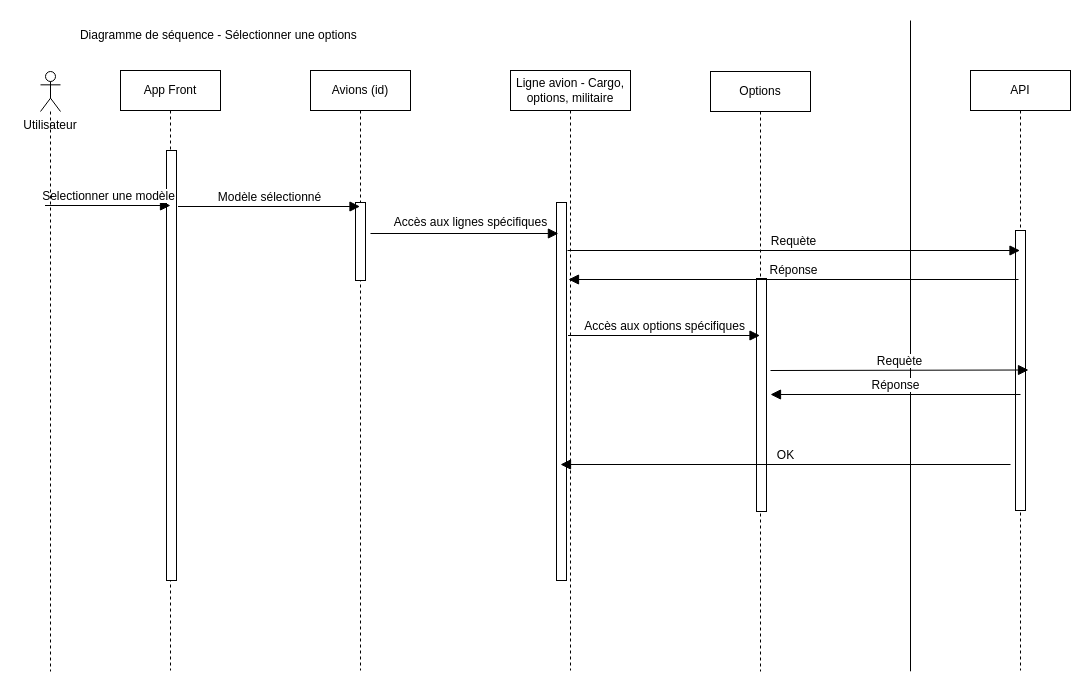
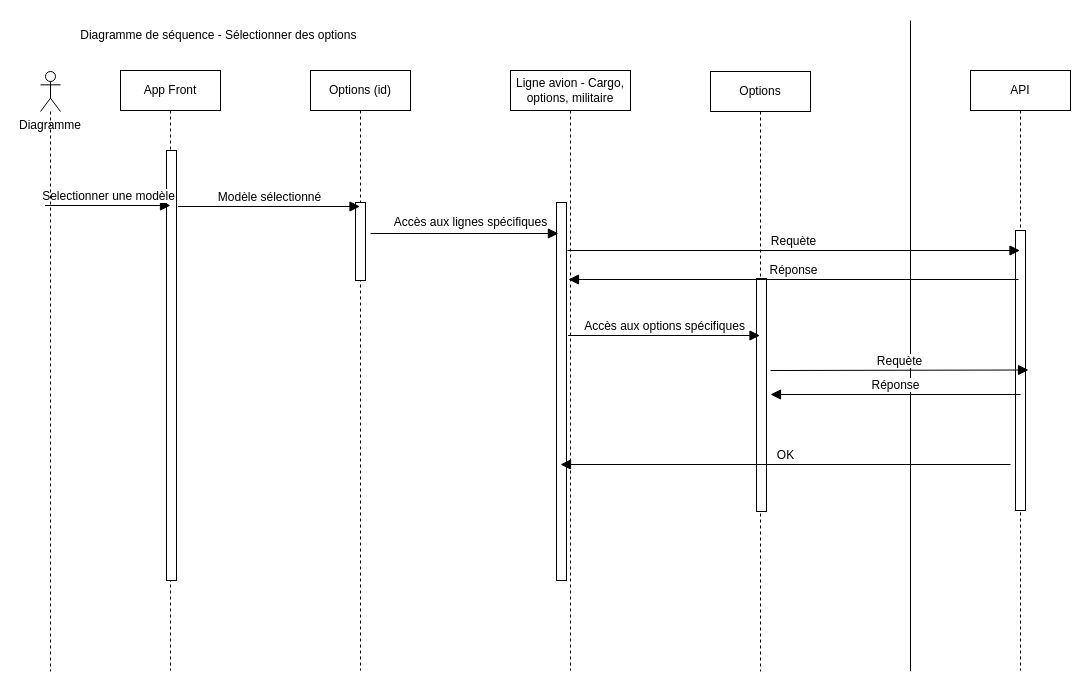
(221, 36) -> (221, 36)
(361, 91) -> (361, 91)
(51, 126) -> (51, 126)
